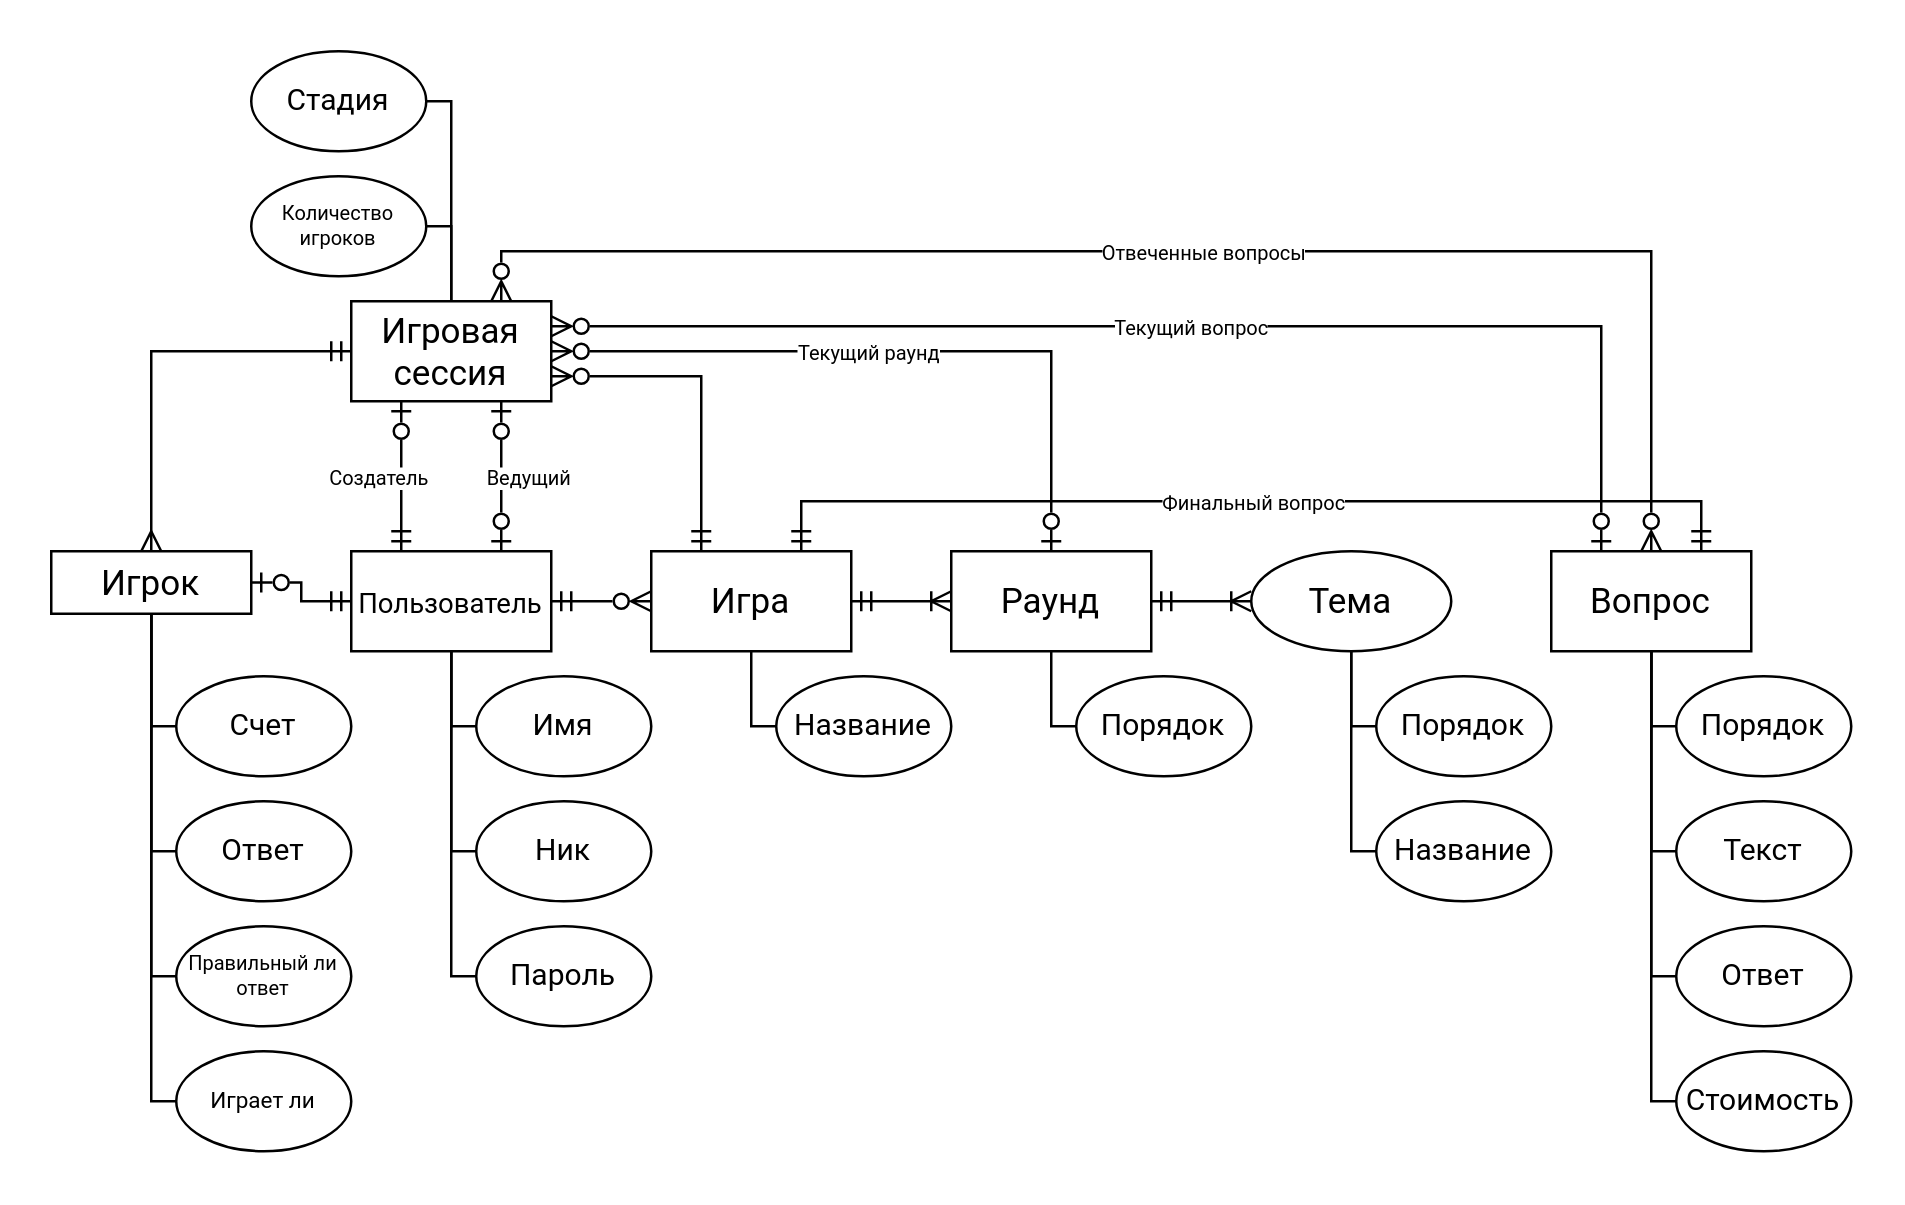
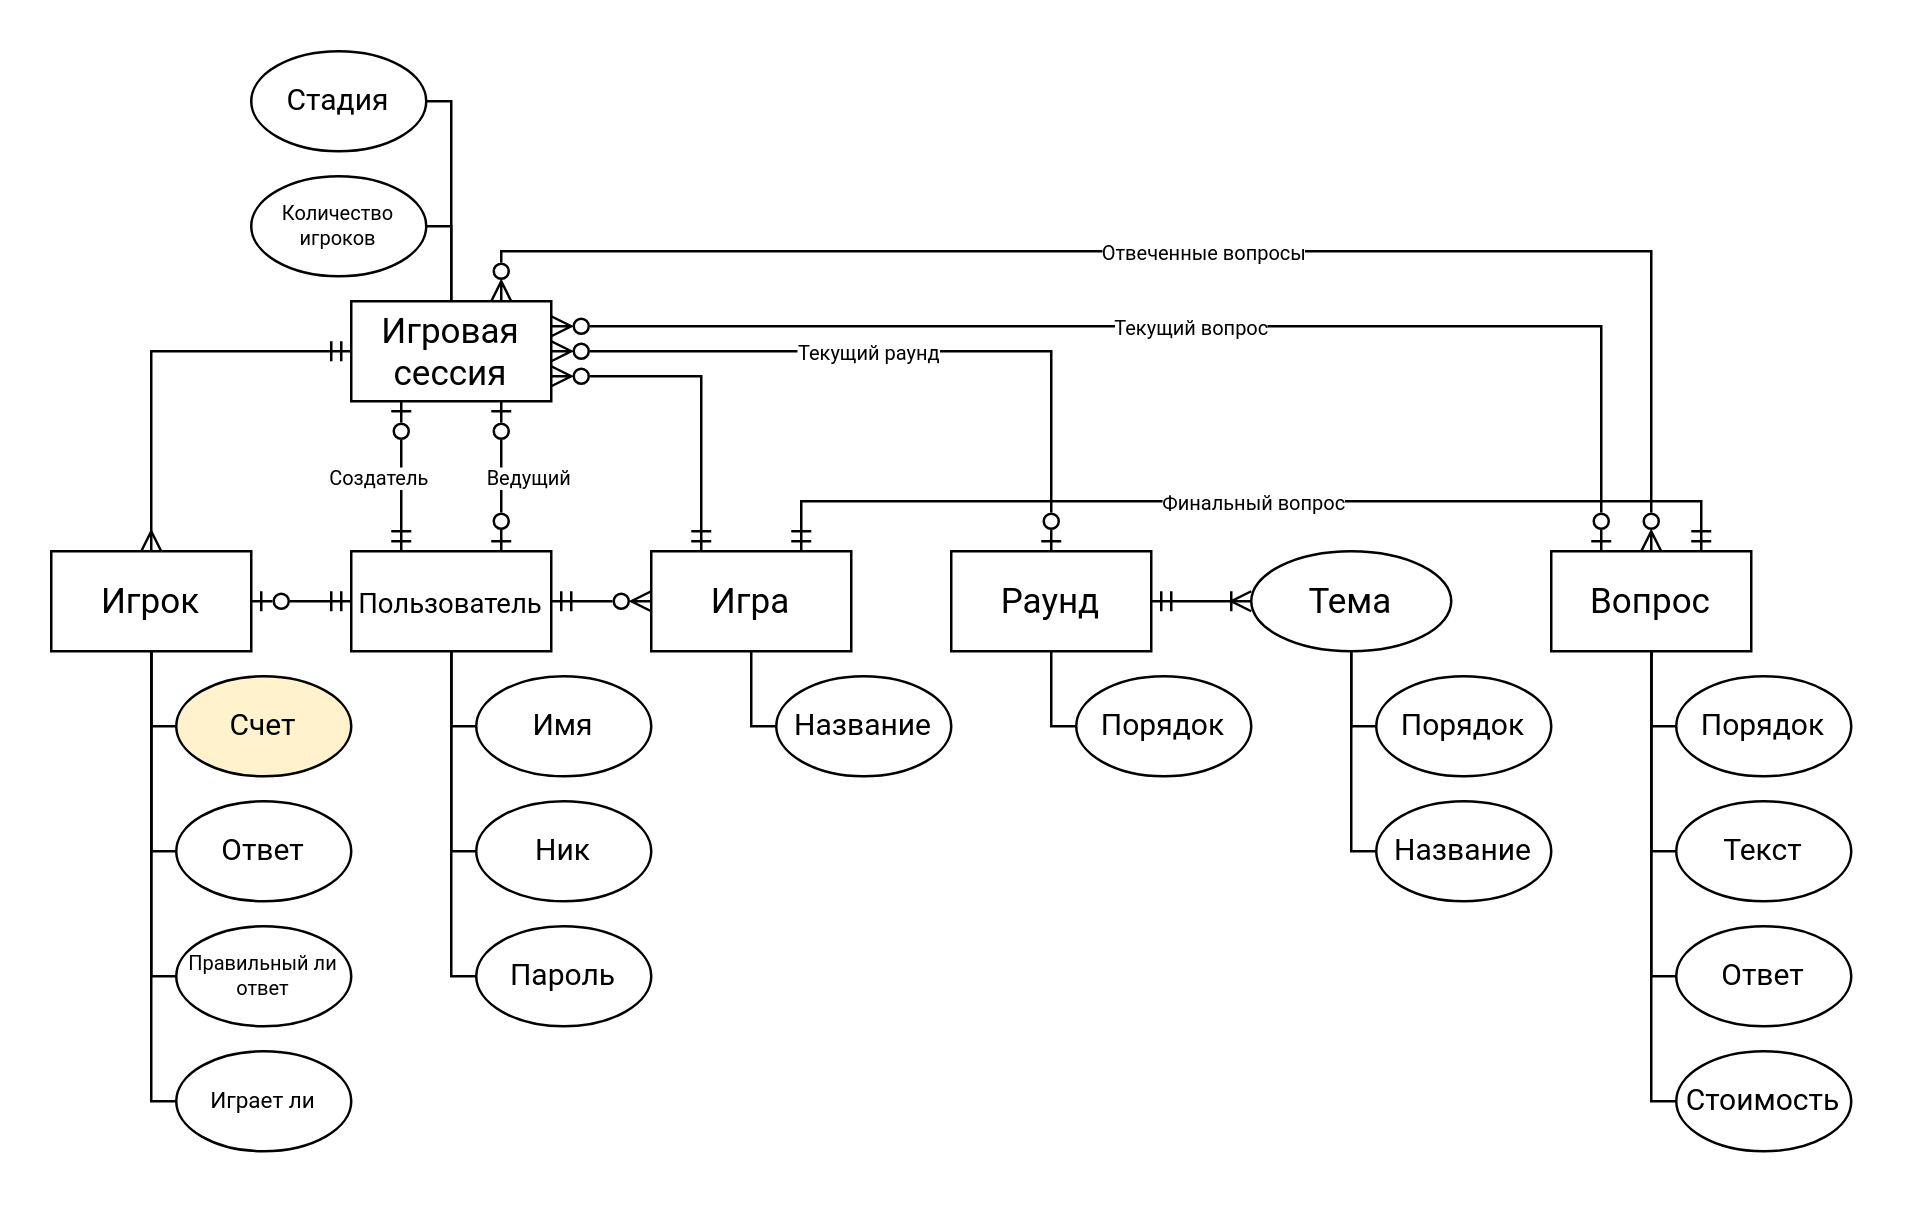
(151, 583) -> (151, 601)
(901, 601) -> none
(264, 726) -> (264, 726)
